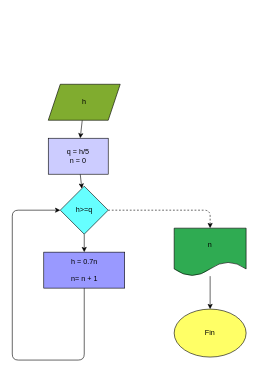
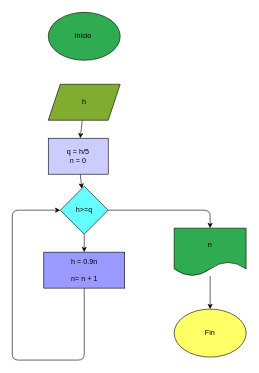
none -> (84, 36)
(164, 210) -> (164, 210)
(85, 270) -> (85, 270)
